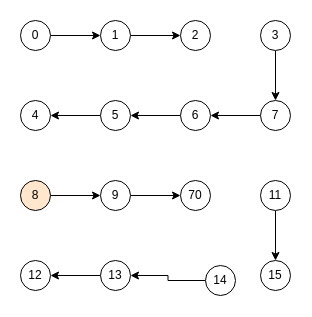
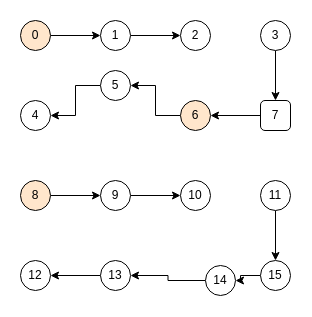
(36, 36) -> (36, 36)
(116, 116) -> (116, 86)
(196, 116) -> (196, 116)
(276, 116) -> (276, 116)
(196, 196) -> (196, 196)
none -> (248, 276)
